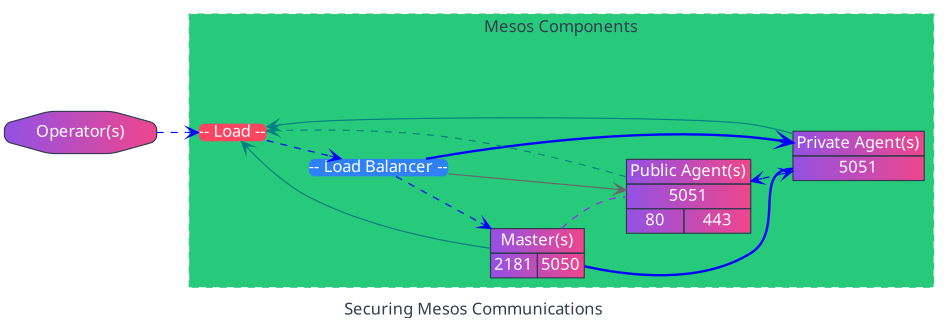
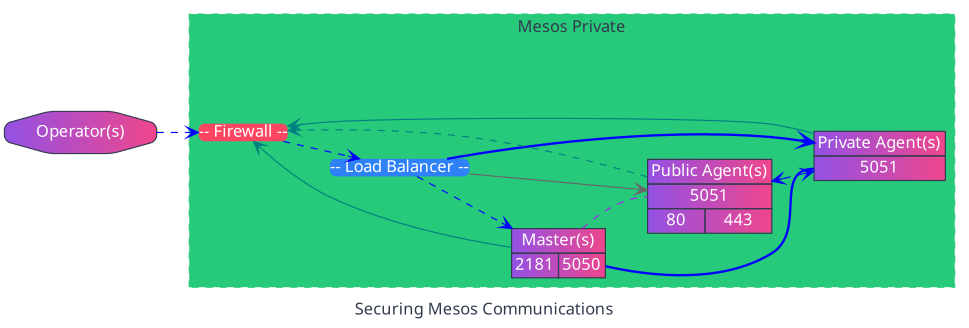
(561, 28) -> (572, 28)
(233, 132) -> (243, 132)
